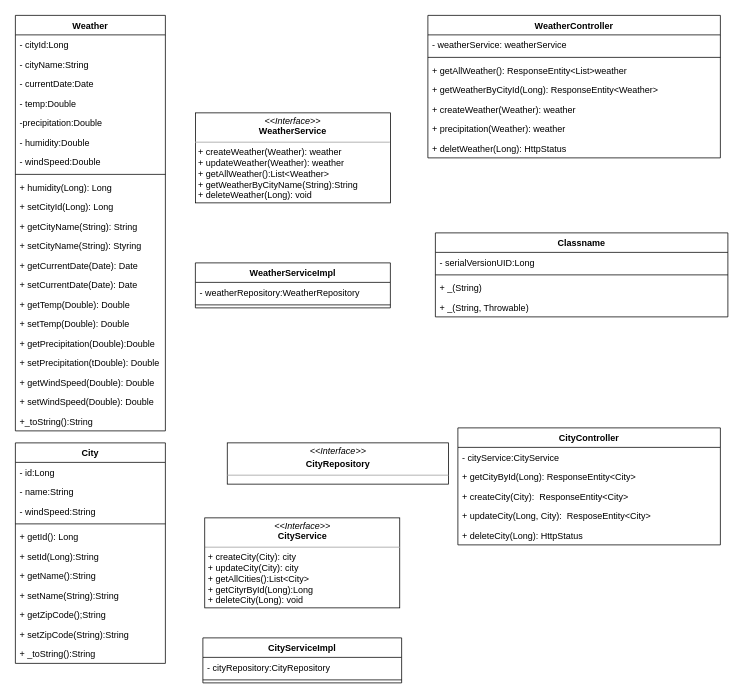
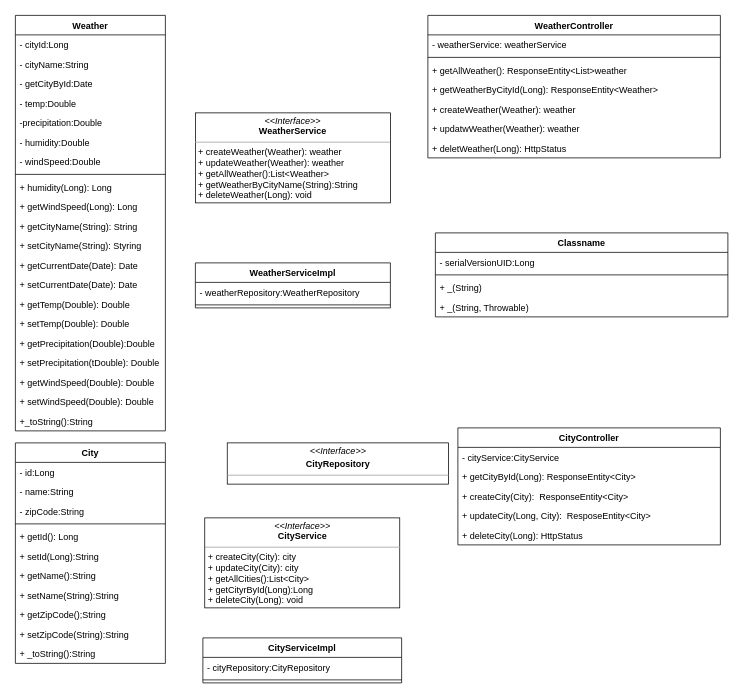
(63, 84) -> (61, 84)
(508, 129) -> (512, 129)
(73, 207) -> (80, 207)
(60, 512) -> (55, 512)
